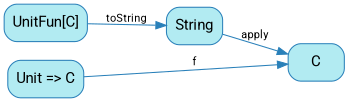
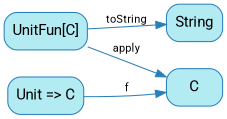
(250, 43) -> (122, 60)
